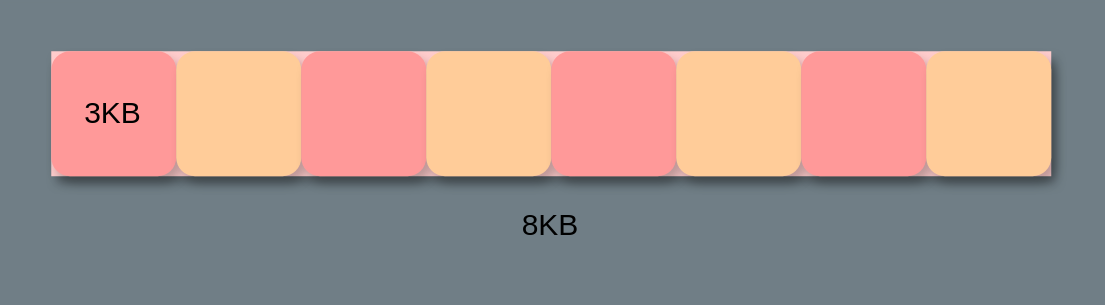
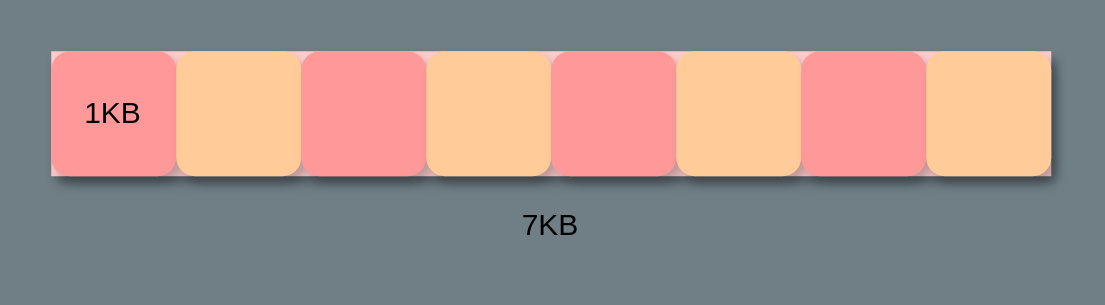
(114, 114) -> (114, 114)
(551, 226) -> (551, 226)
